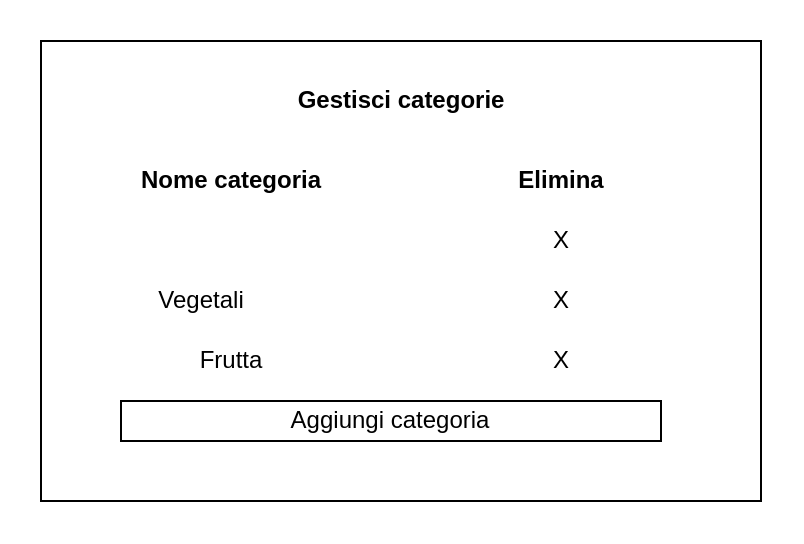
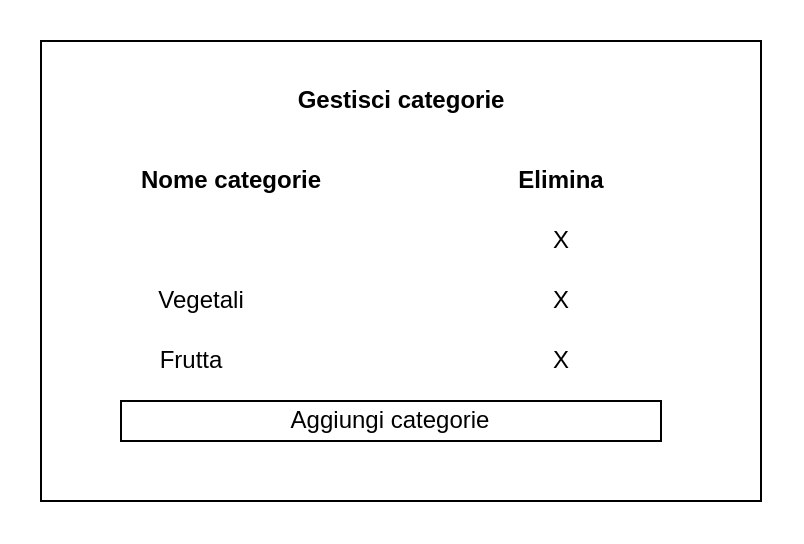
(232, 181) -> (232, 181)
(231, 361) -> (191, 361)
(391, 421) -> (391, 421)
